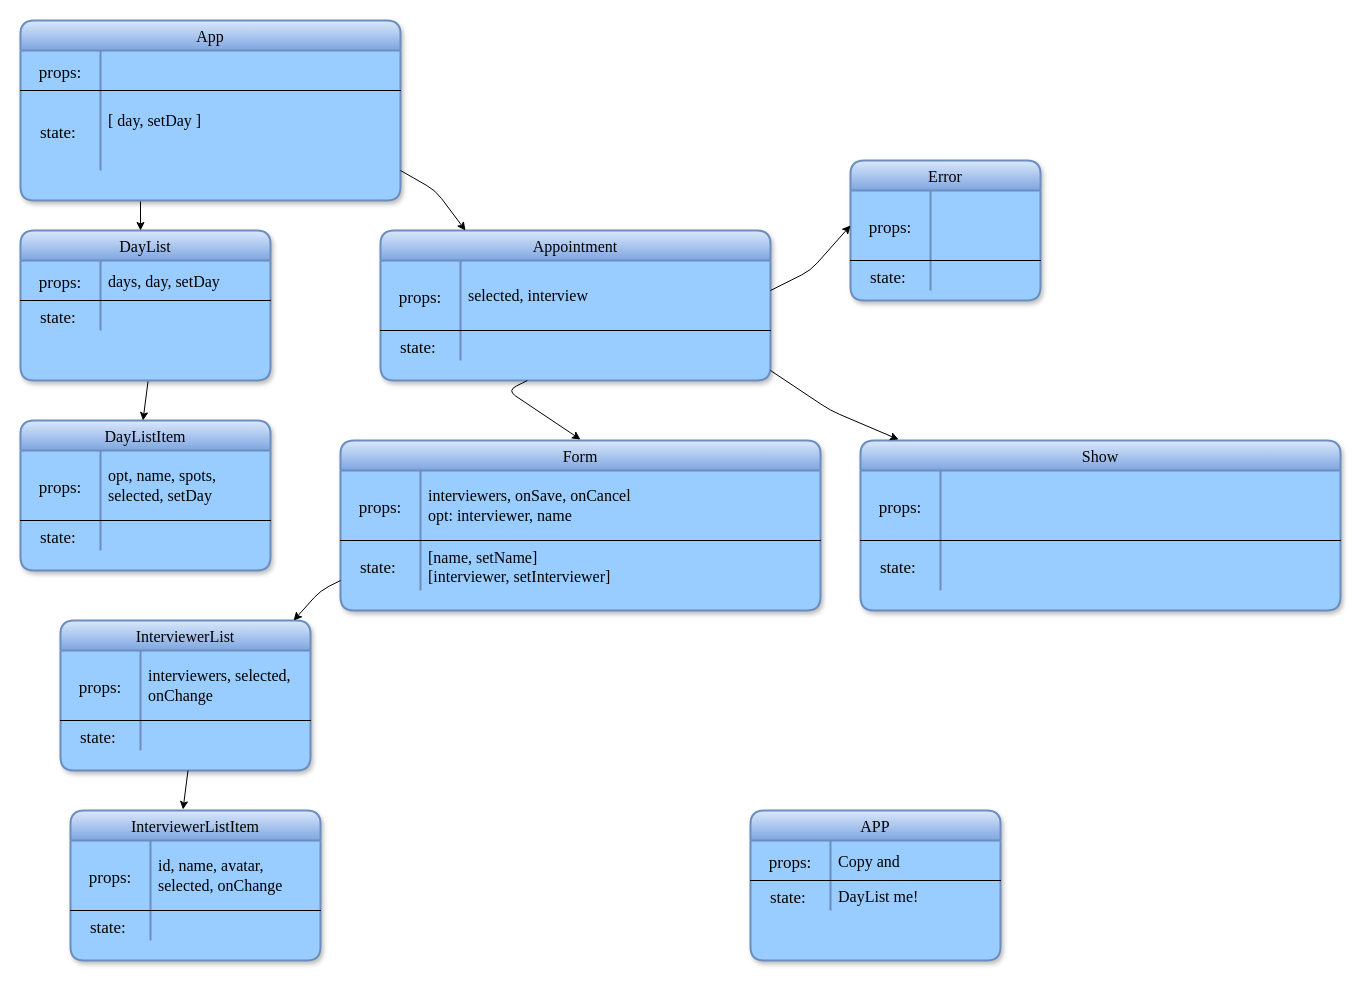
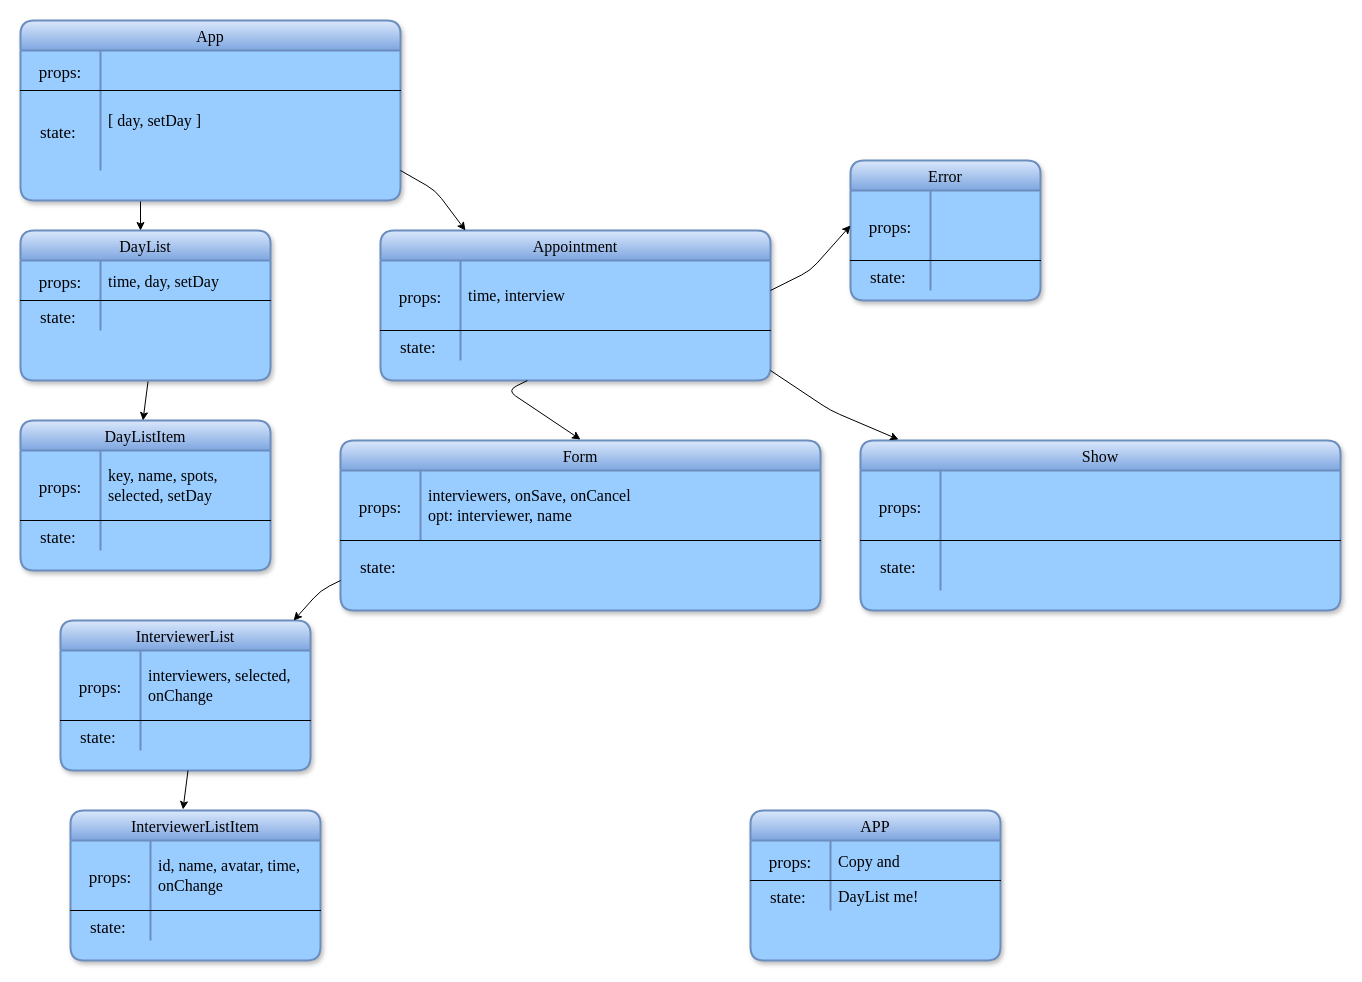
(176, 282) -> (174, 282)
(543, 296) -> (525, 296)
(190, 486) -> (190, 486)
(621, 566) -> none
(240, 876) -> (240, 876)
